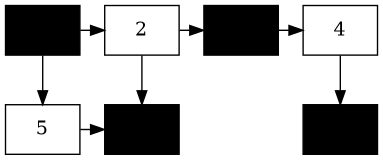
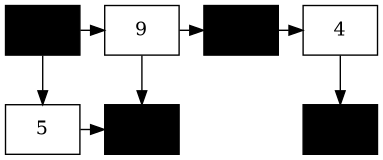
(142, 30) -> (142, 30)
